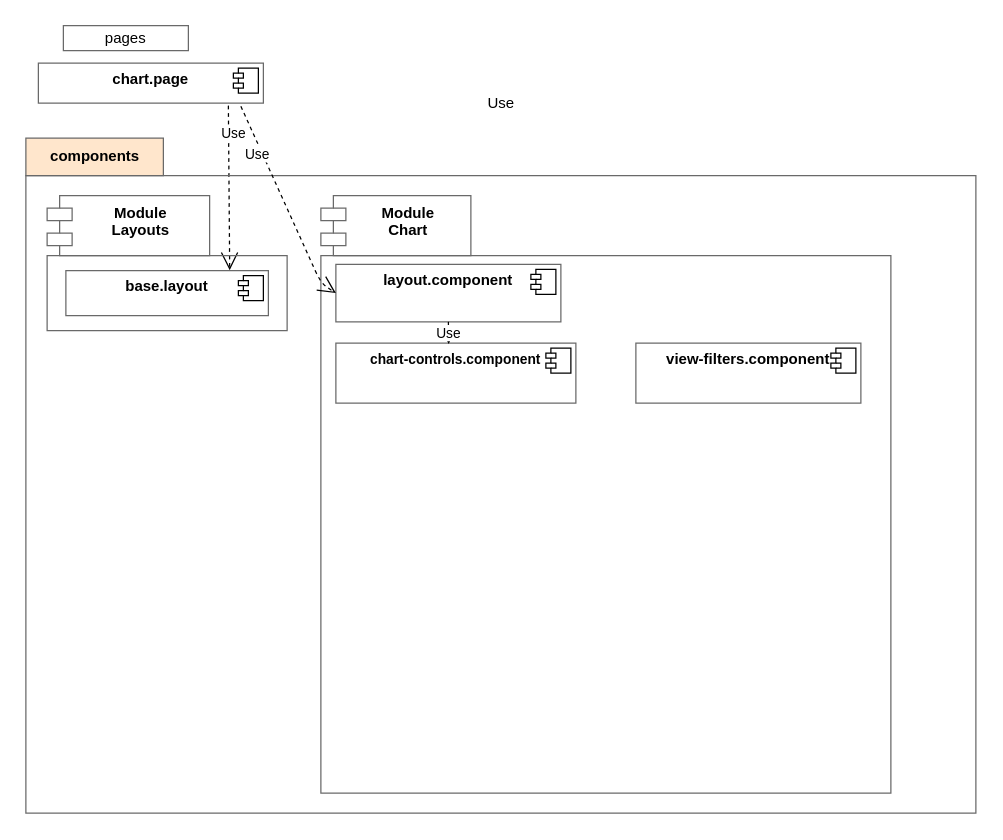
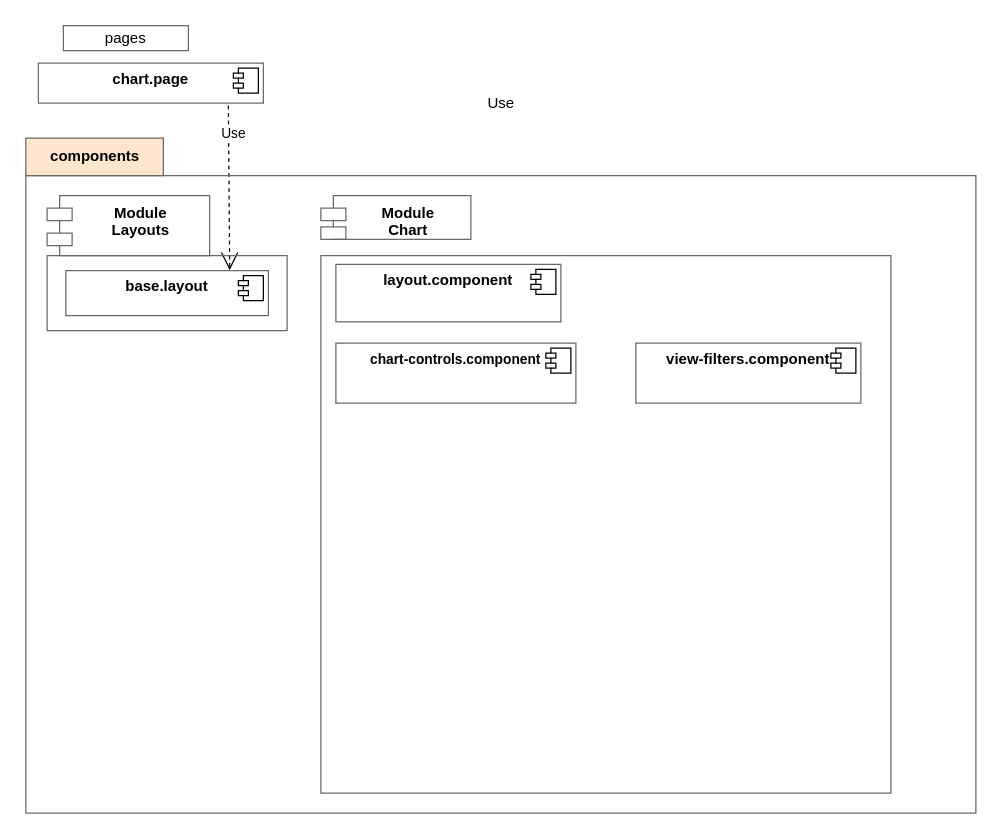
(282, 199) -> none
(396, 226) -> (396, 218)
(448, 331) -> none
